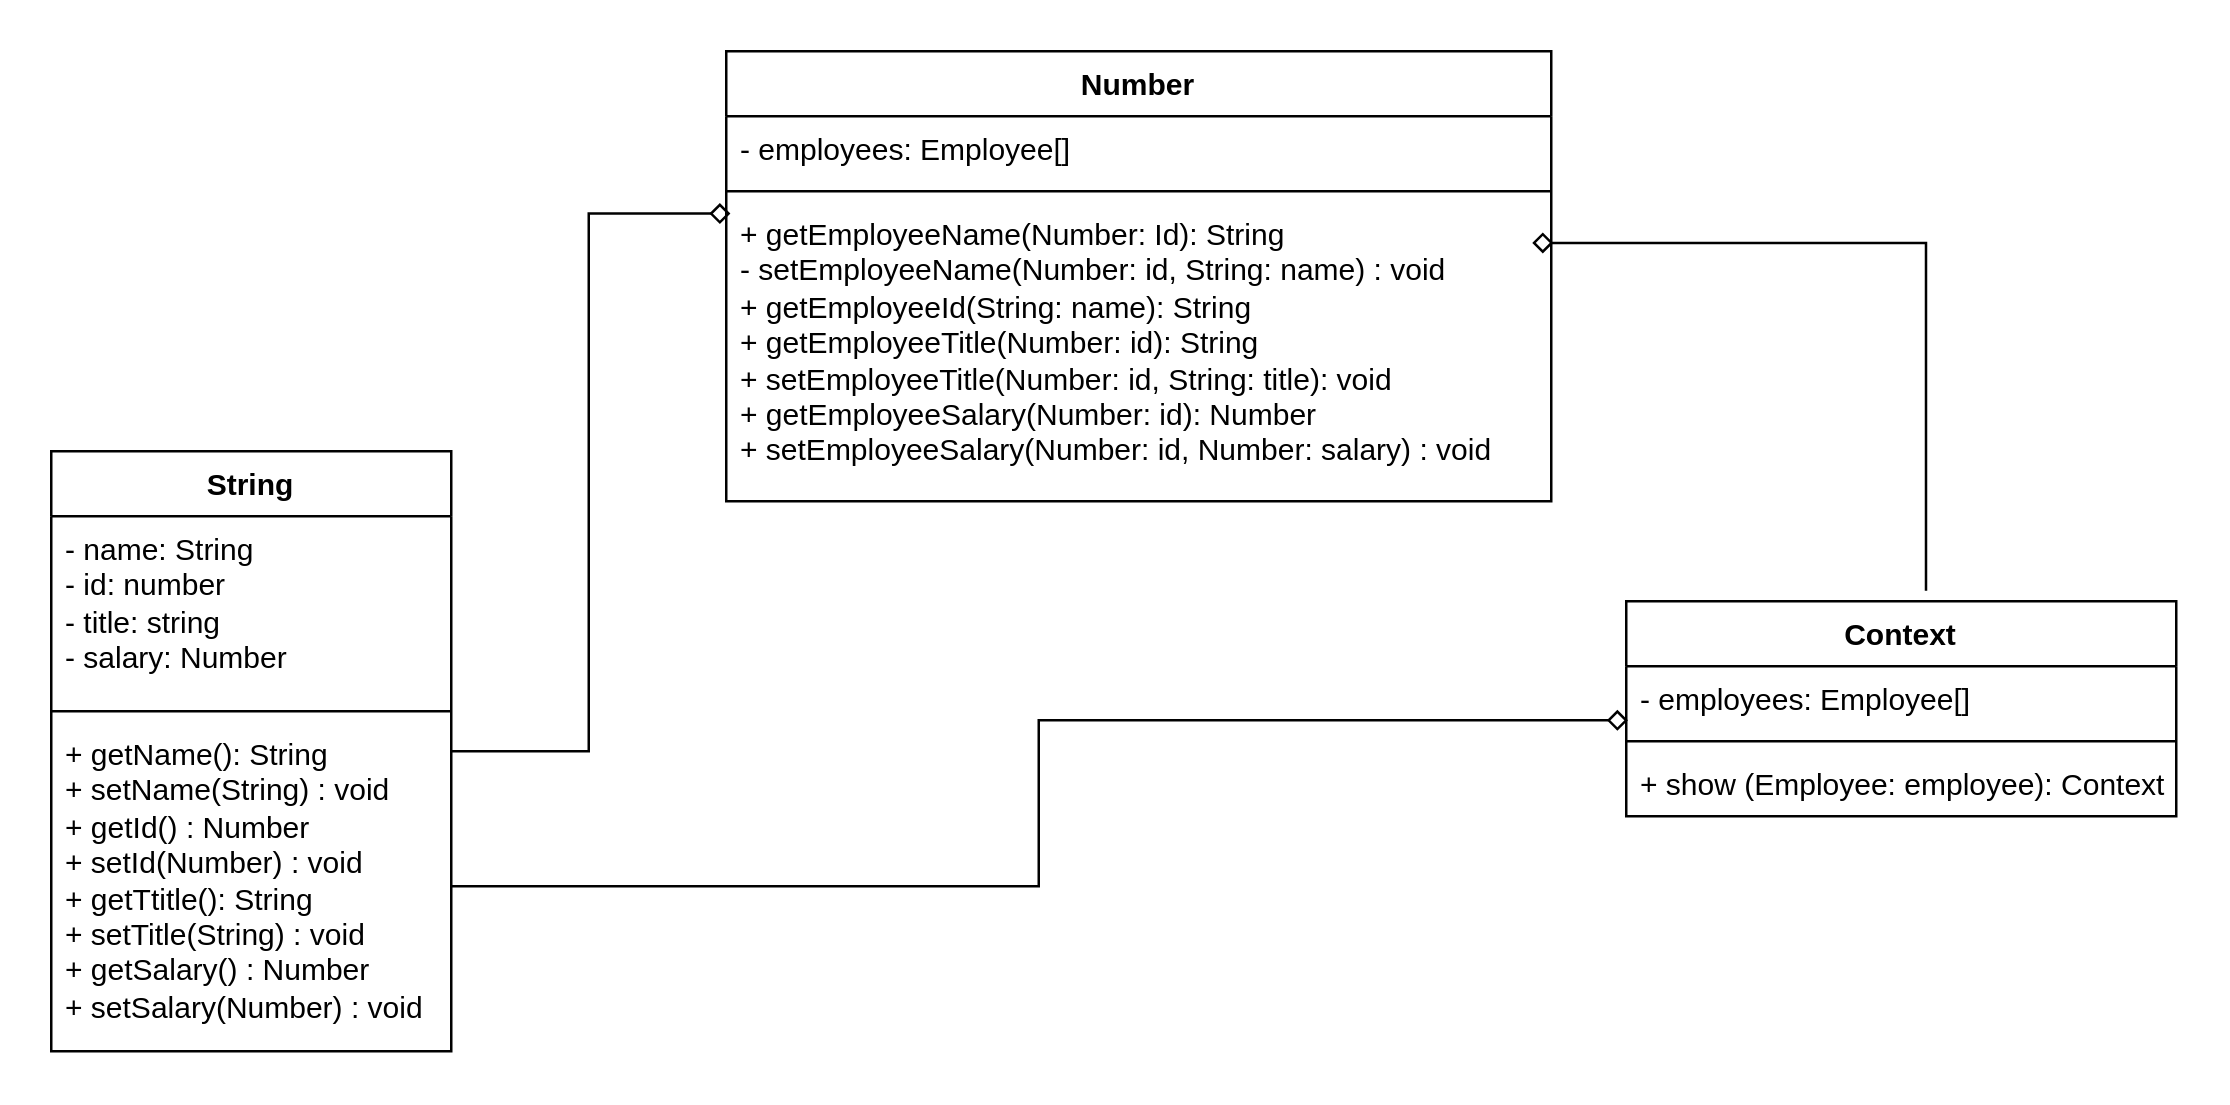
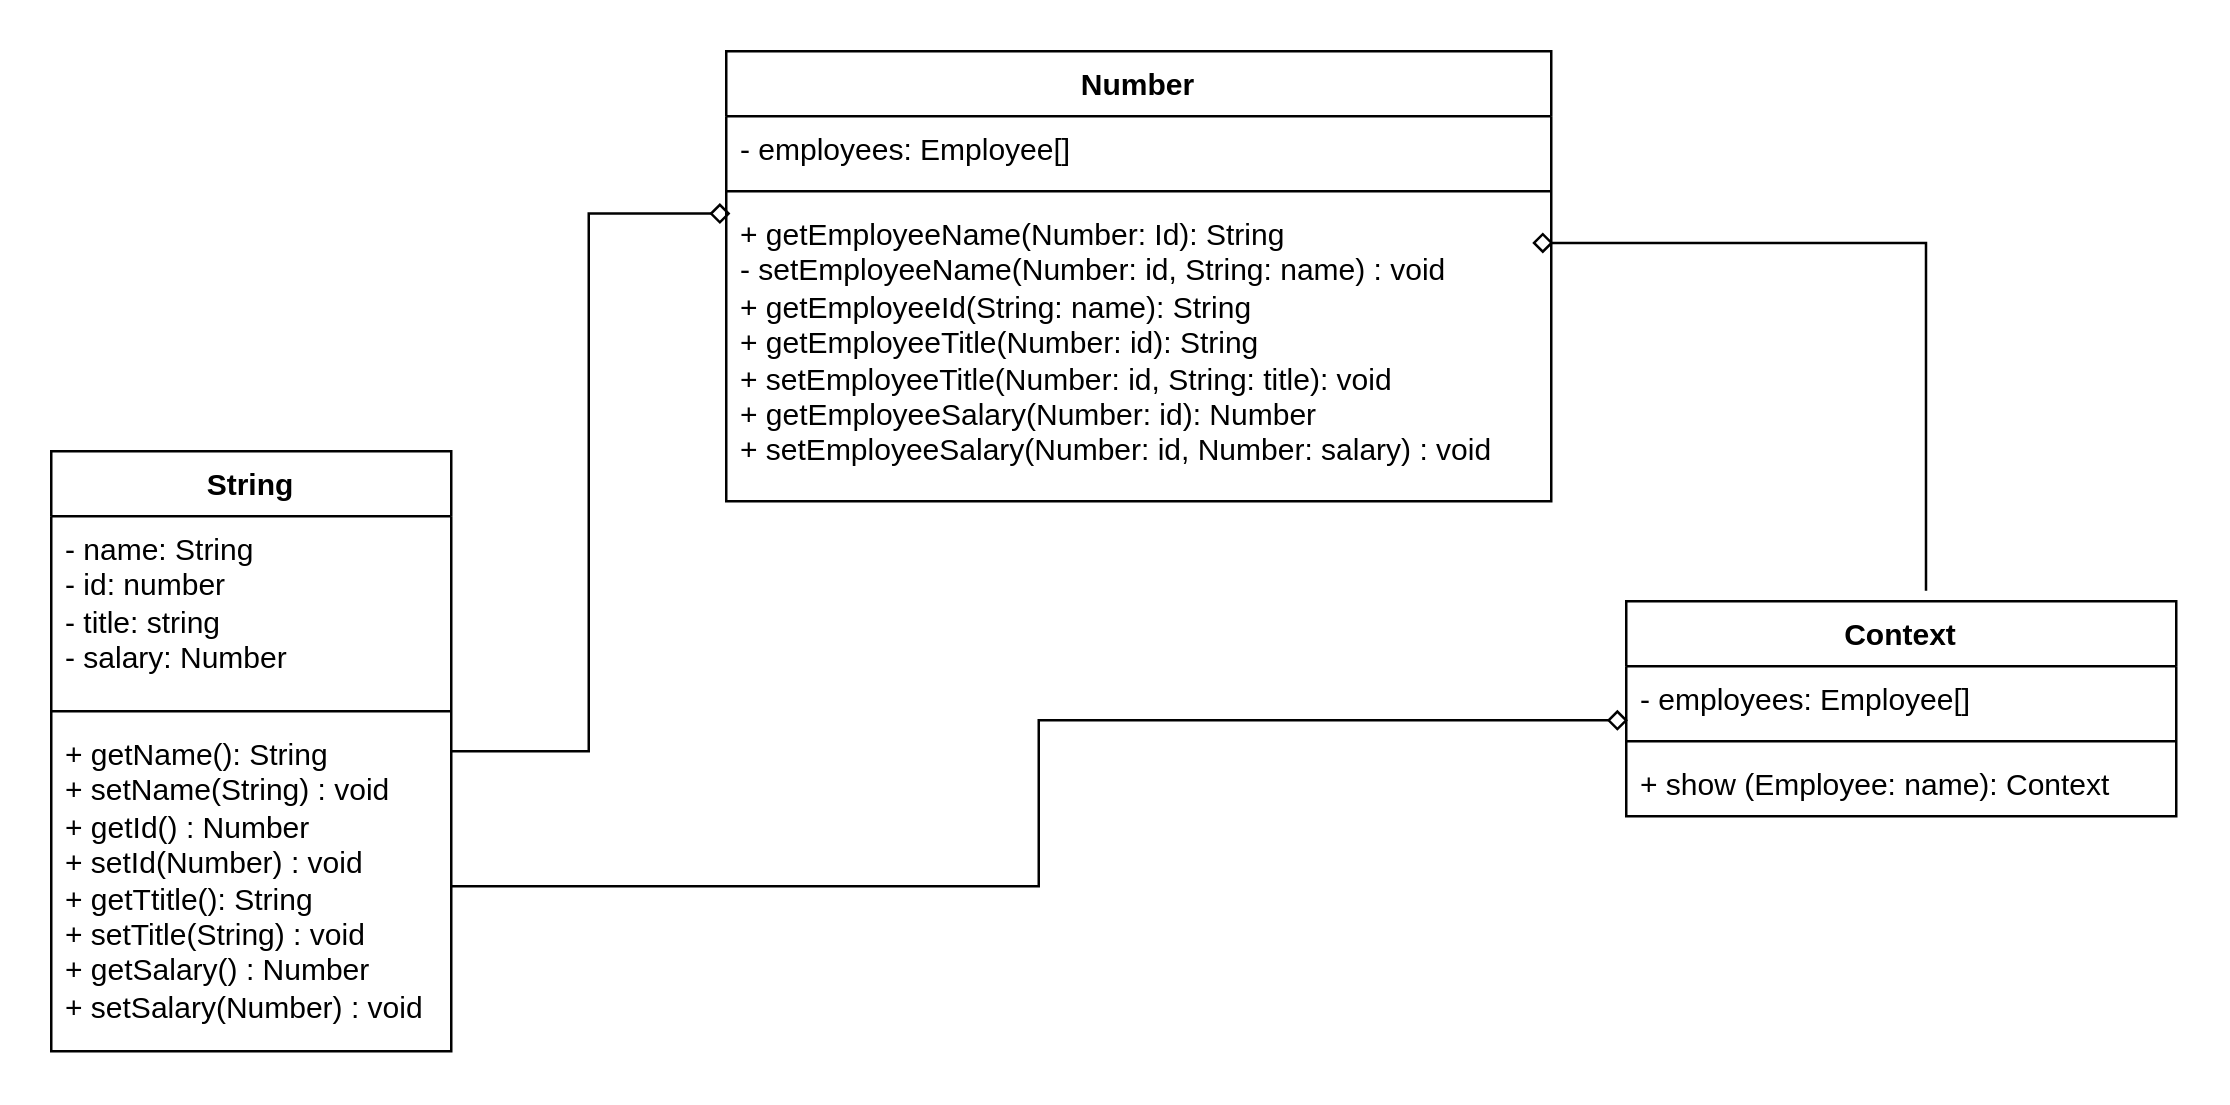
(1904, 805) -> (1883, 787)
